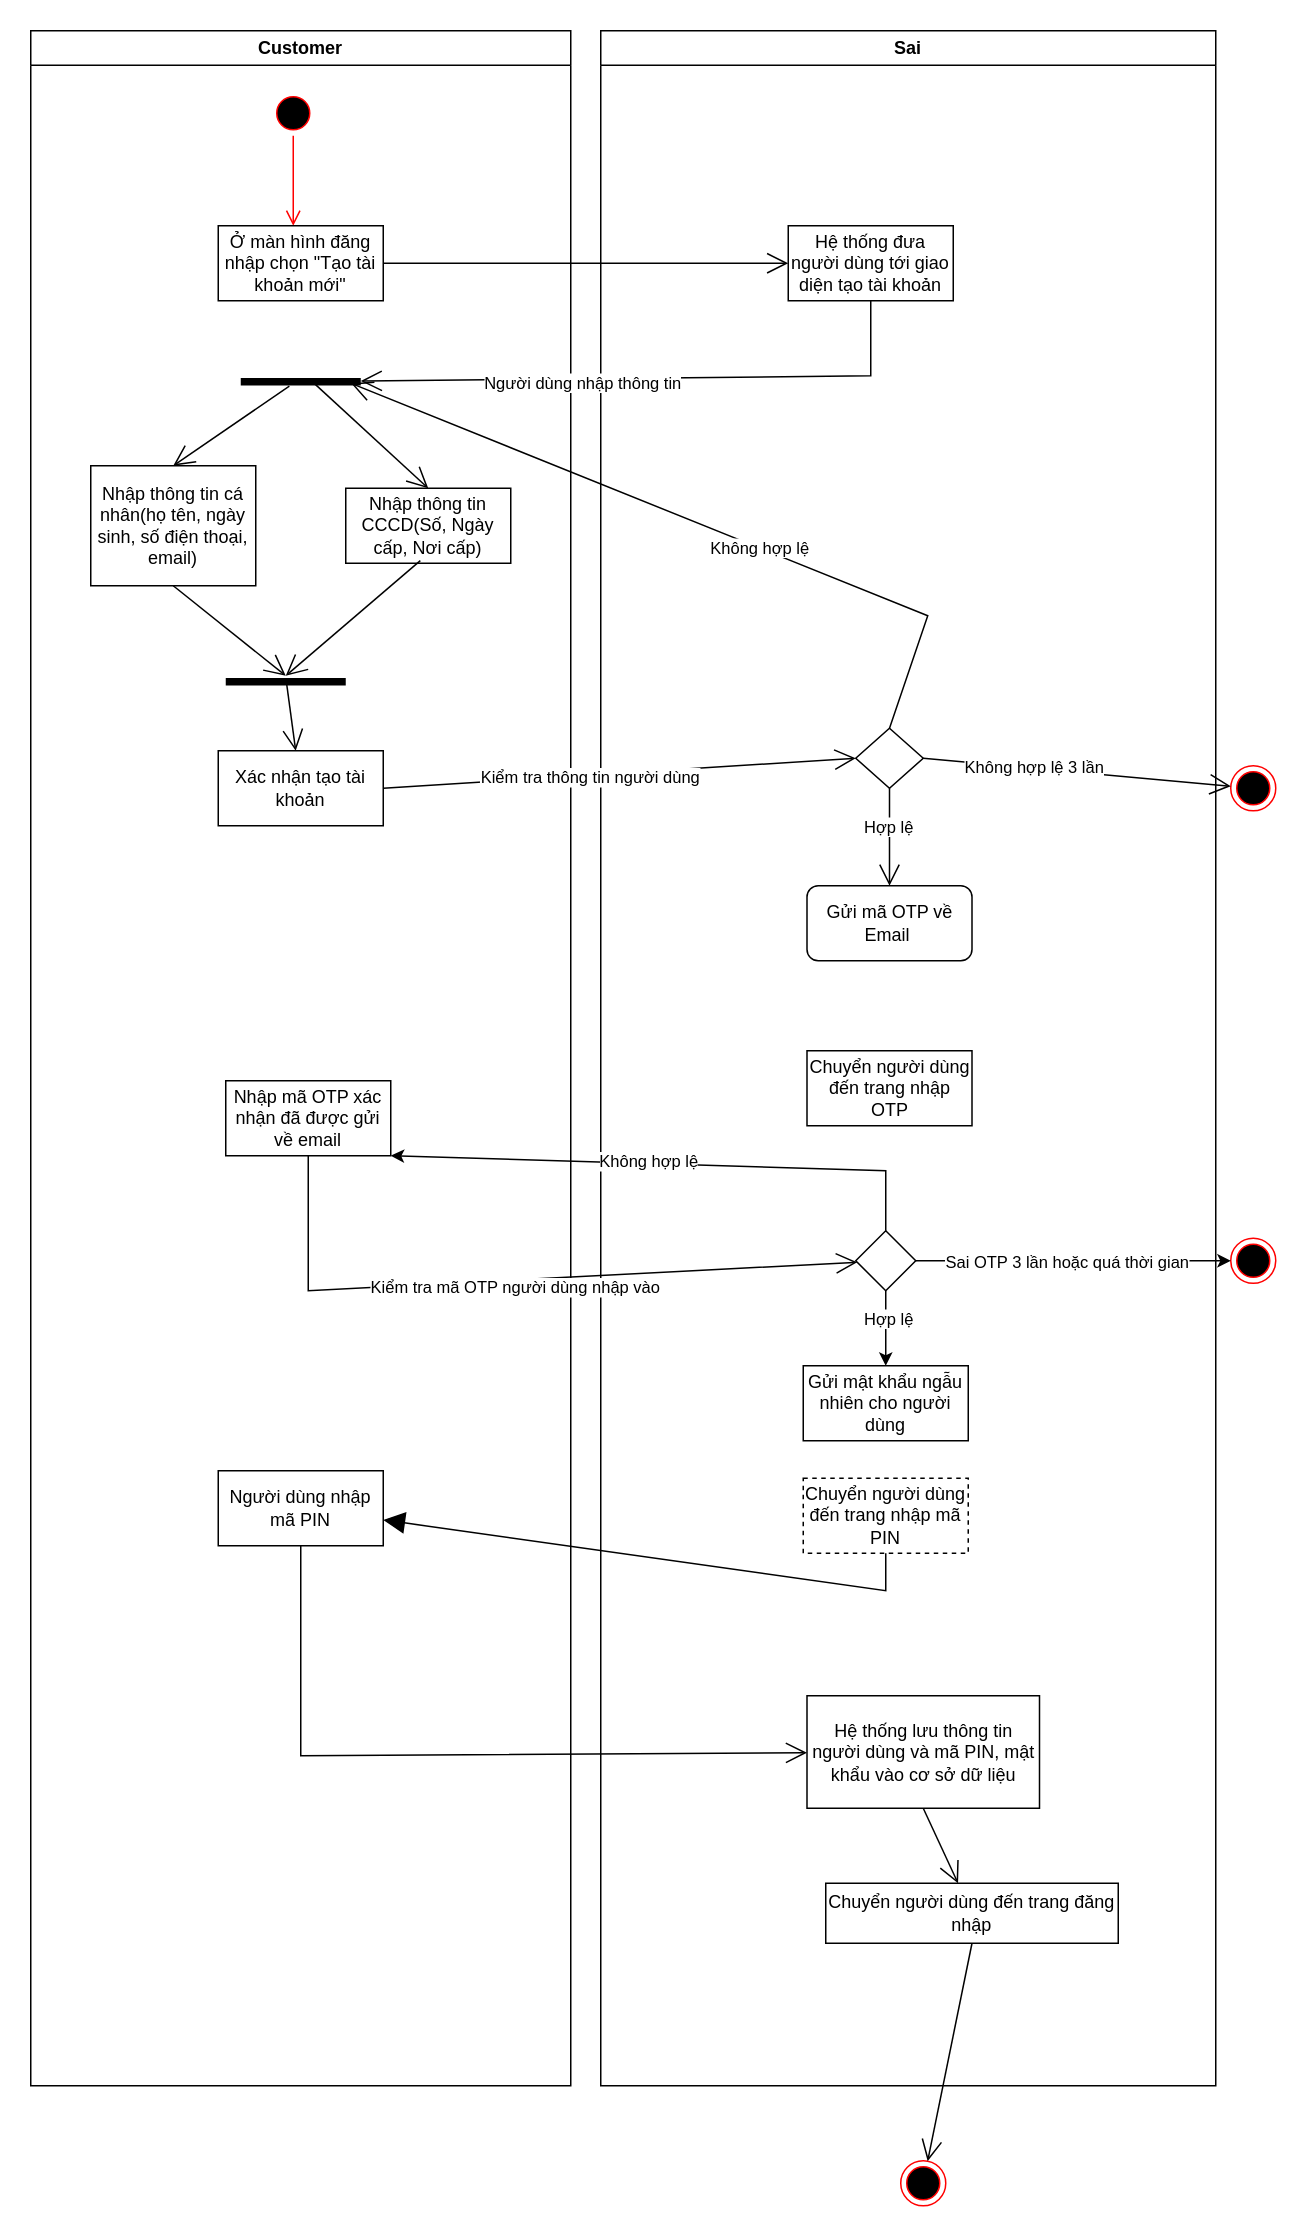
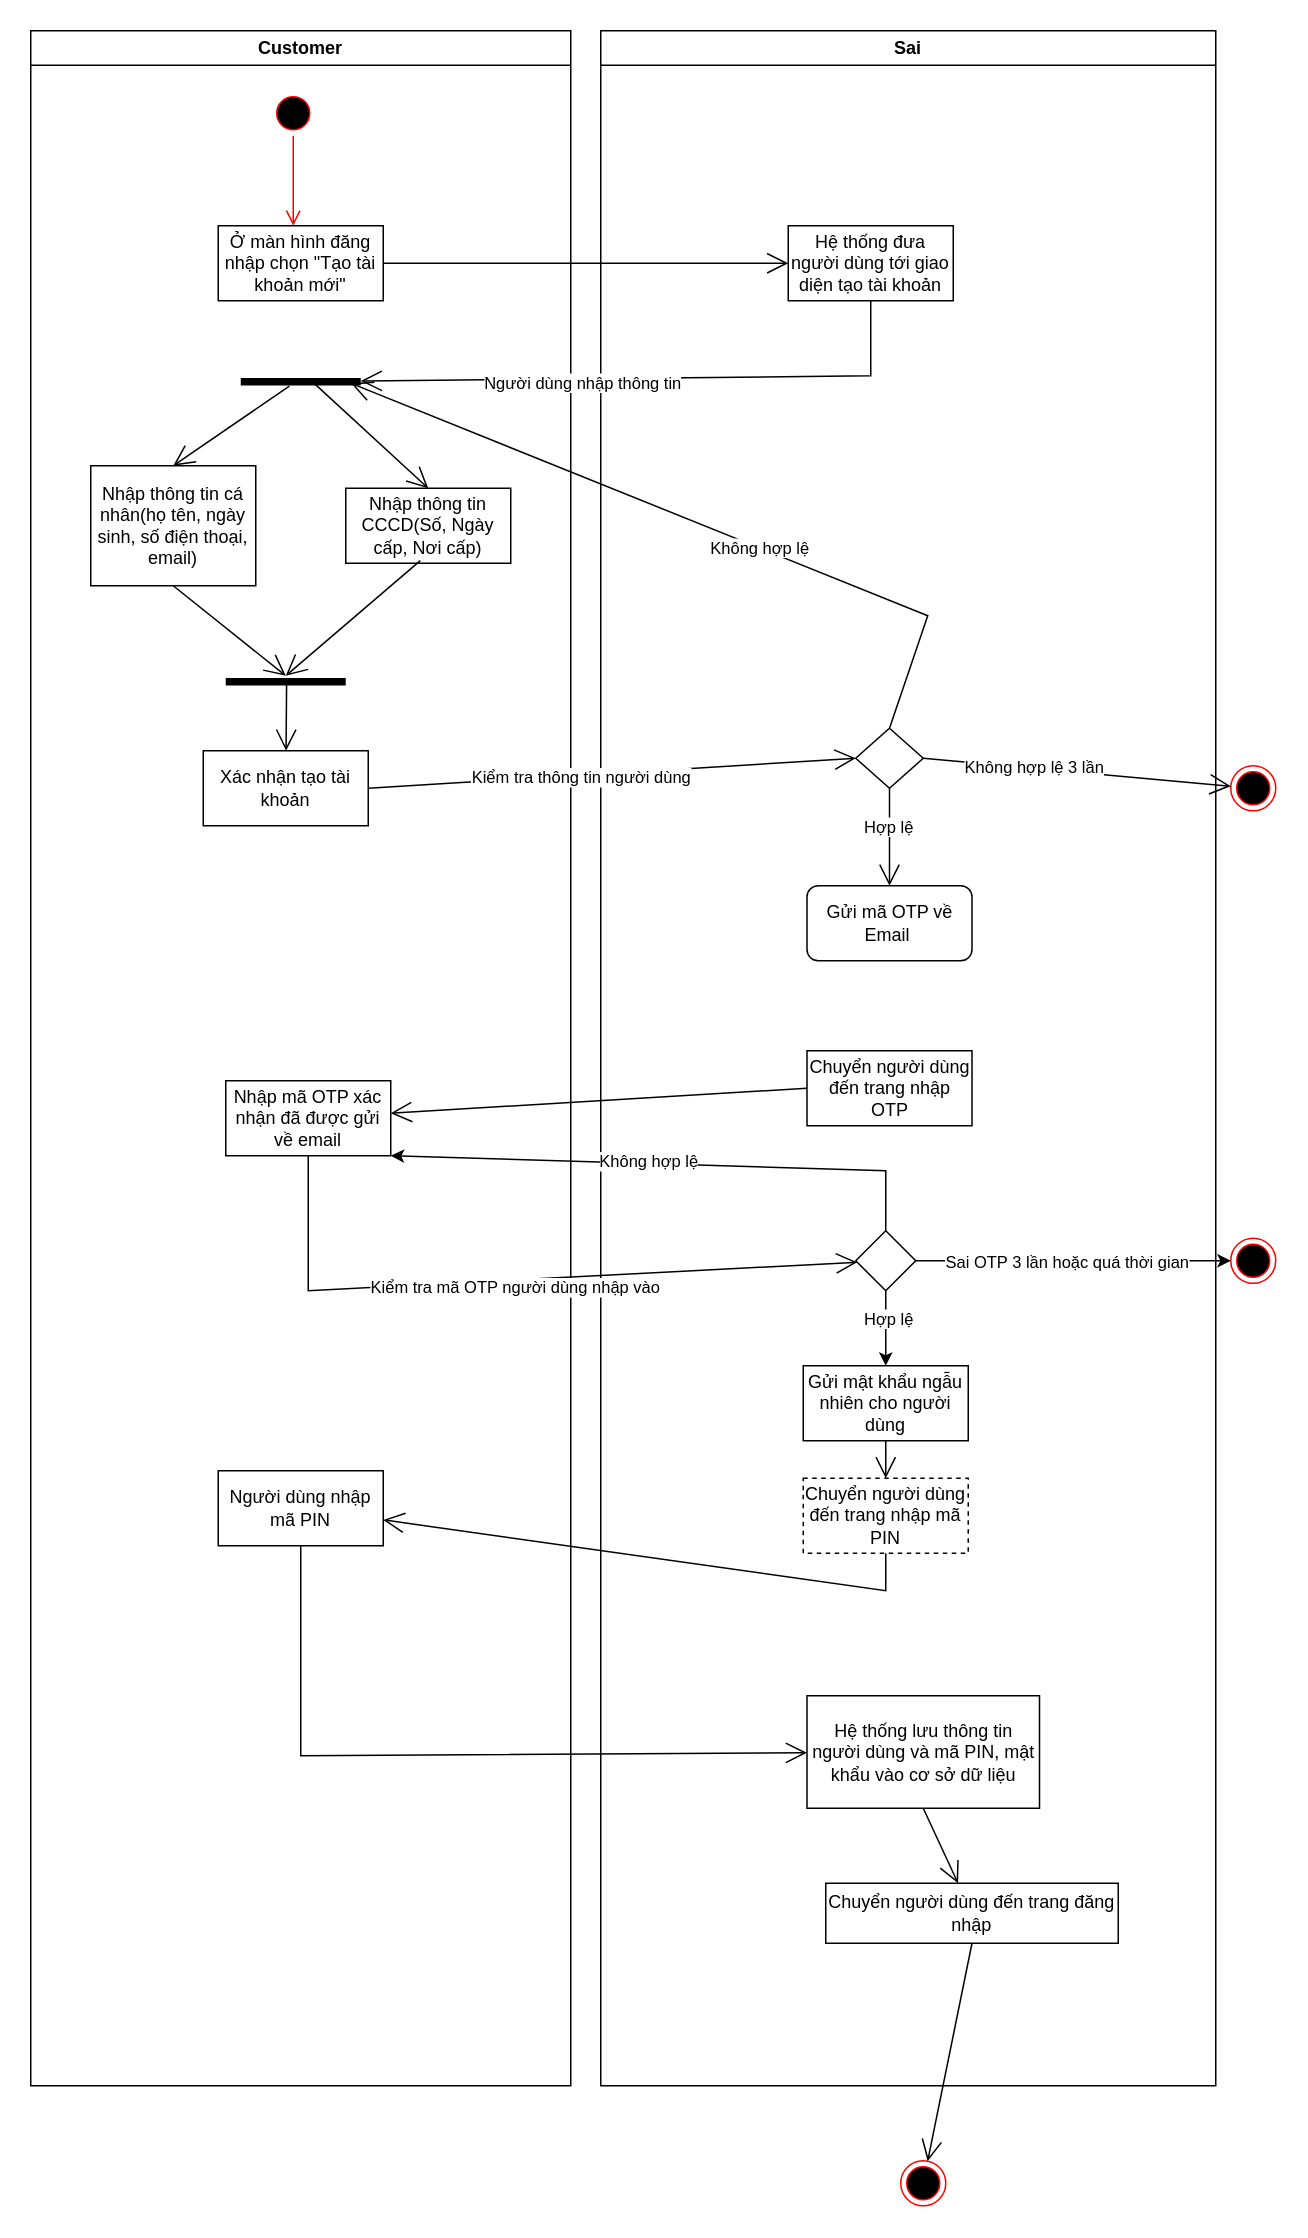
(301, 788) -> (286, 788)
none -> (603, 1101)
none -> (886, 1458)
(405, 1523) -> (396, 1522)
